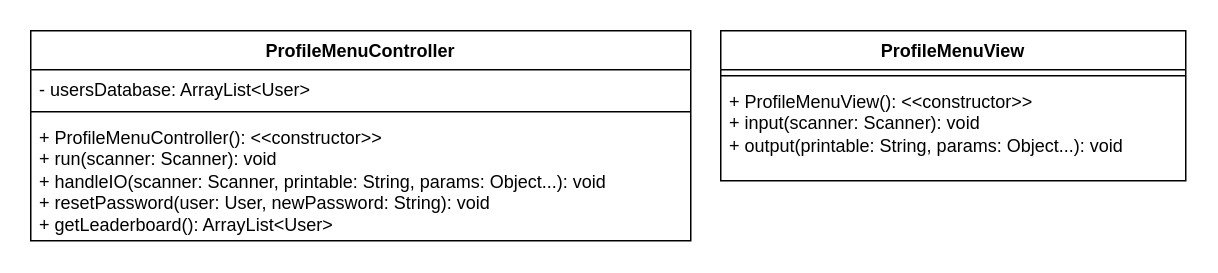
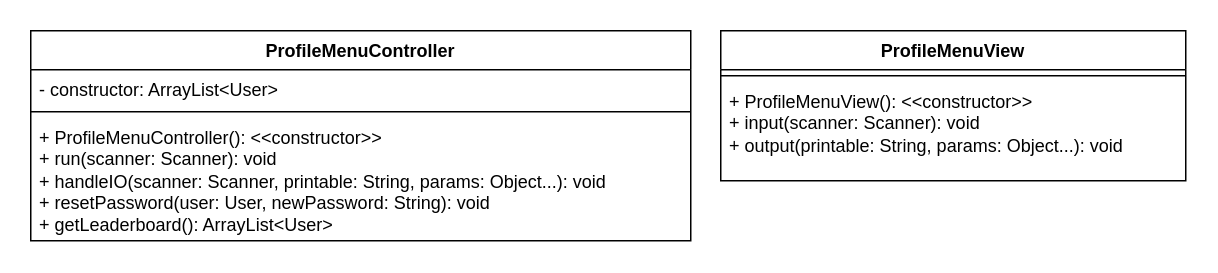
(192, 91) -> (182, 91)
